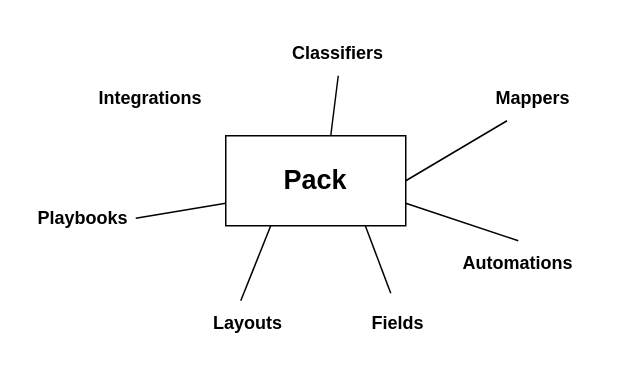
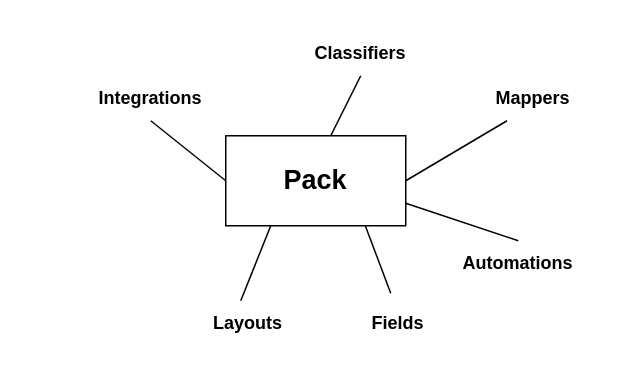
(338, 53) -> (361, 53)
none -> (188, 151)
(180, 211) -> none
(83, 218) -> none
